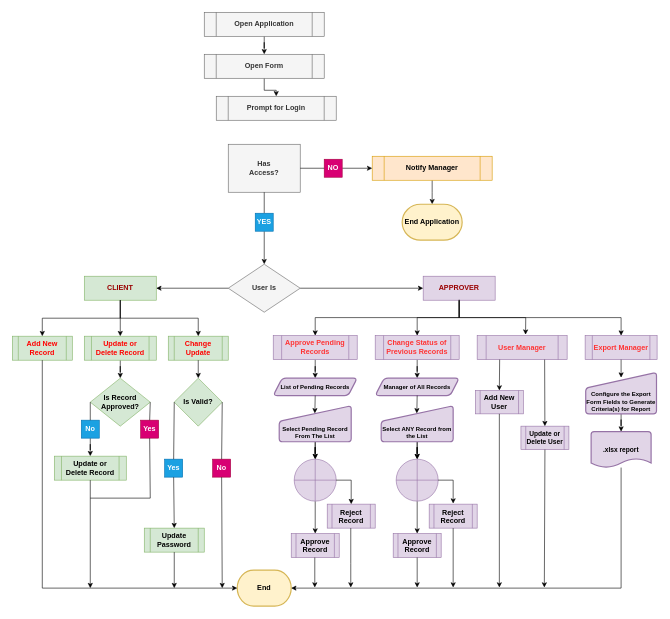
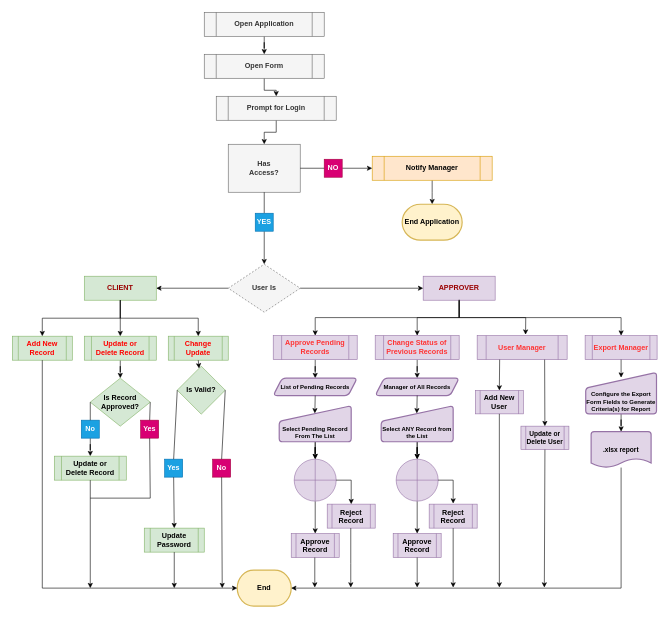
none -> (264, 134)
(264, 288) -> (264, 288)
(198, 402) -> (201, 390)
